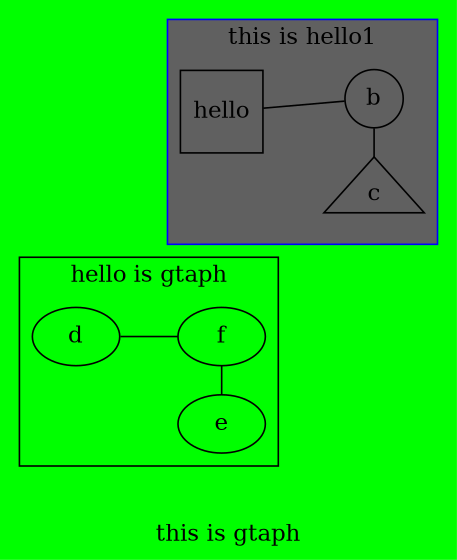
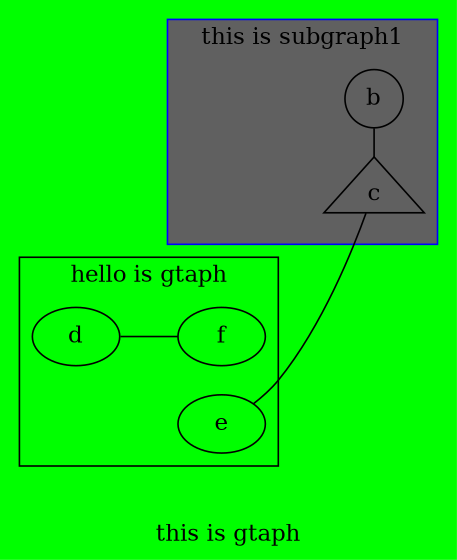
(302, 38) -> (302, 38)
(222, 112) -> none
(222, 380) -> (321, 315)
